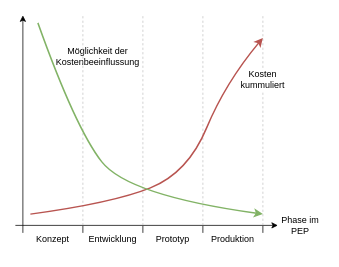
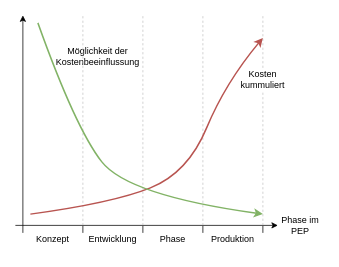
(173, 240) -> (173, 240)
